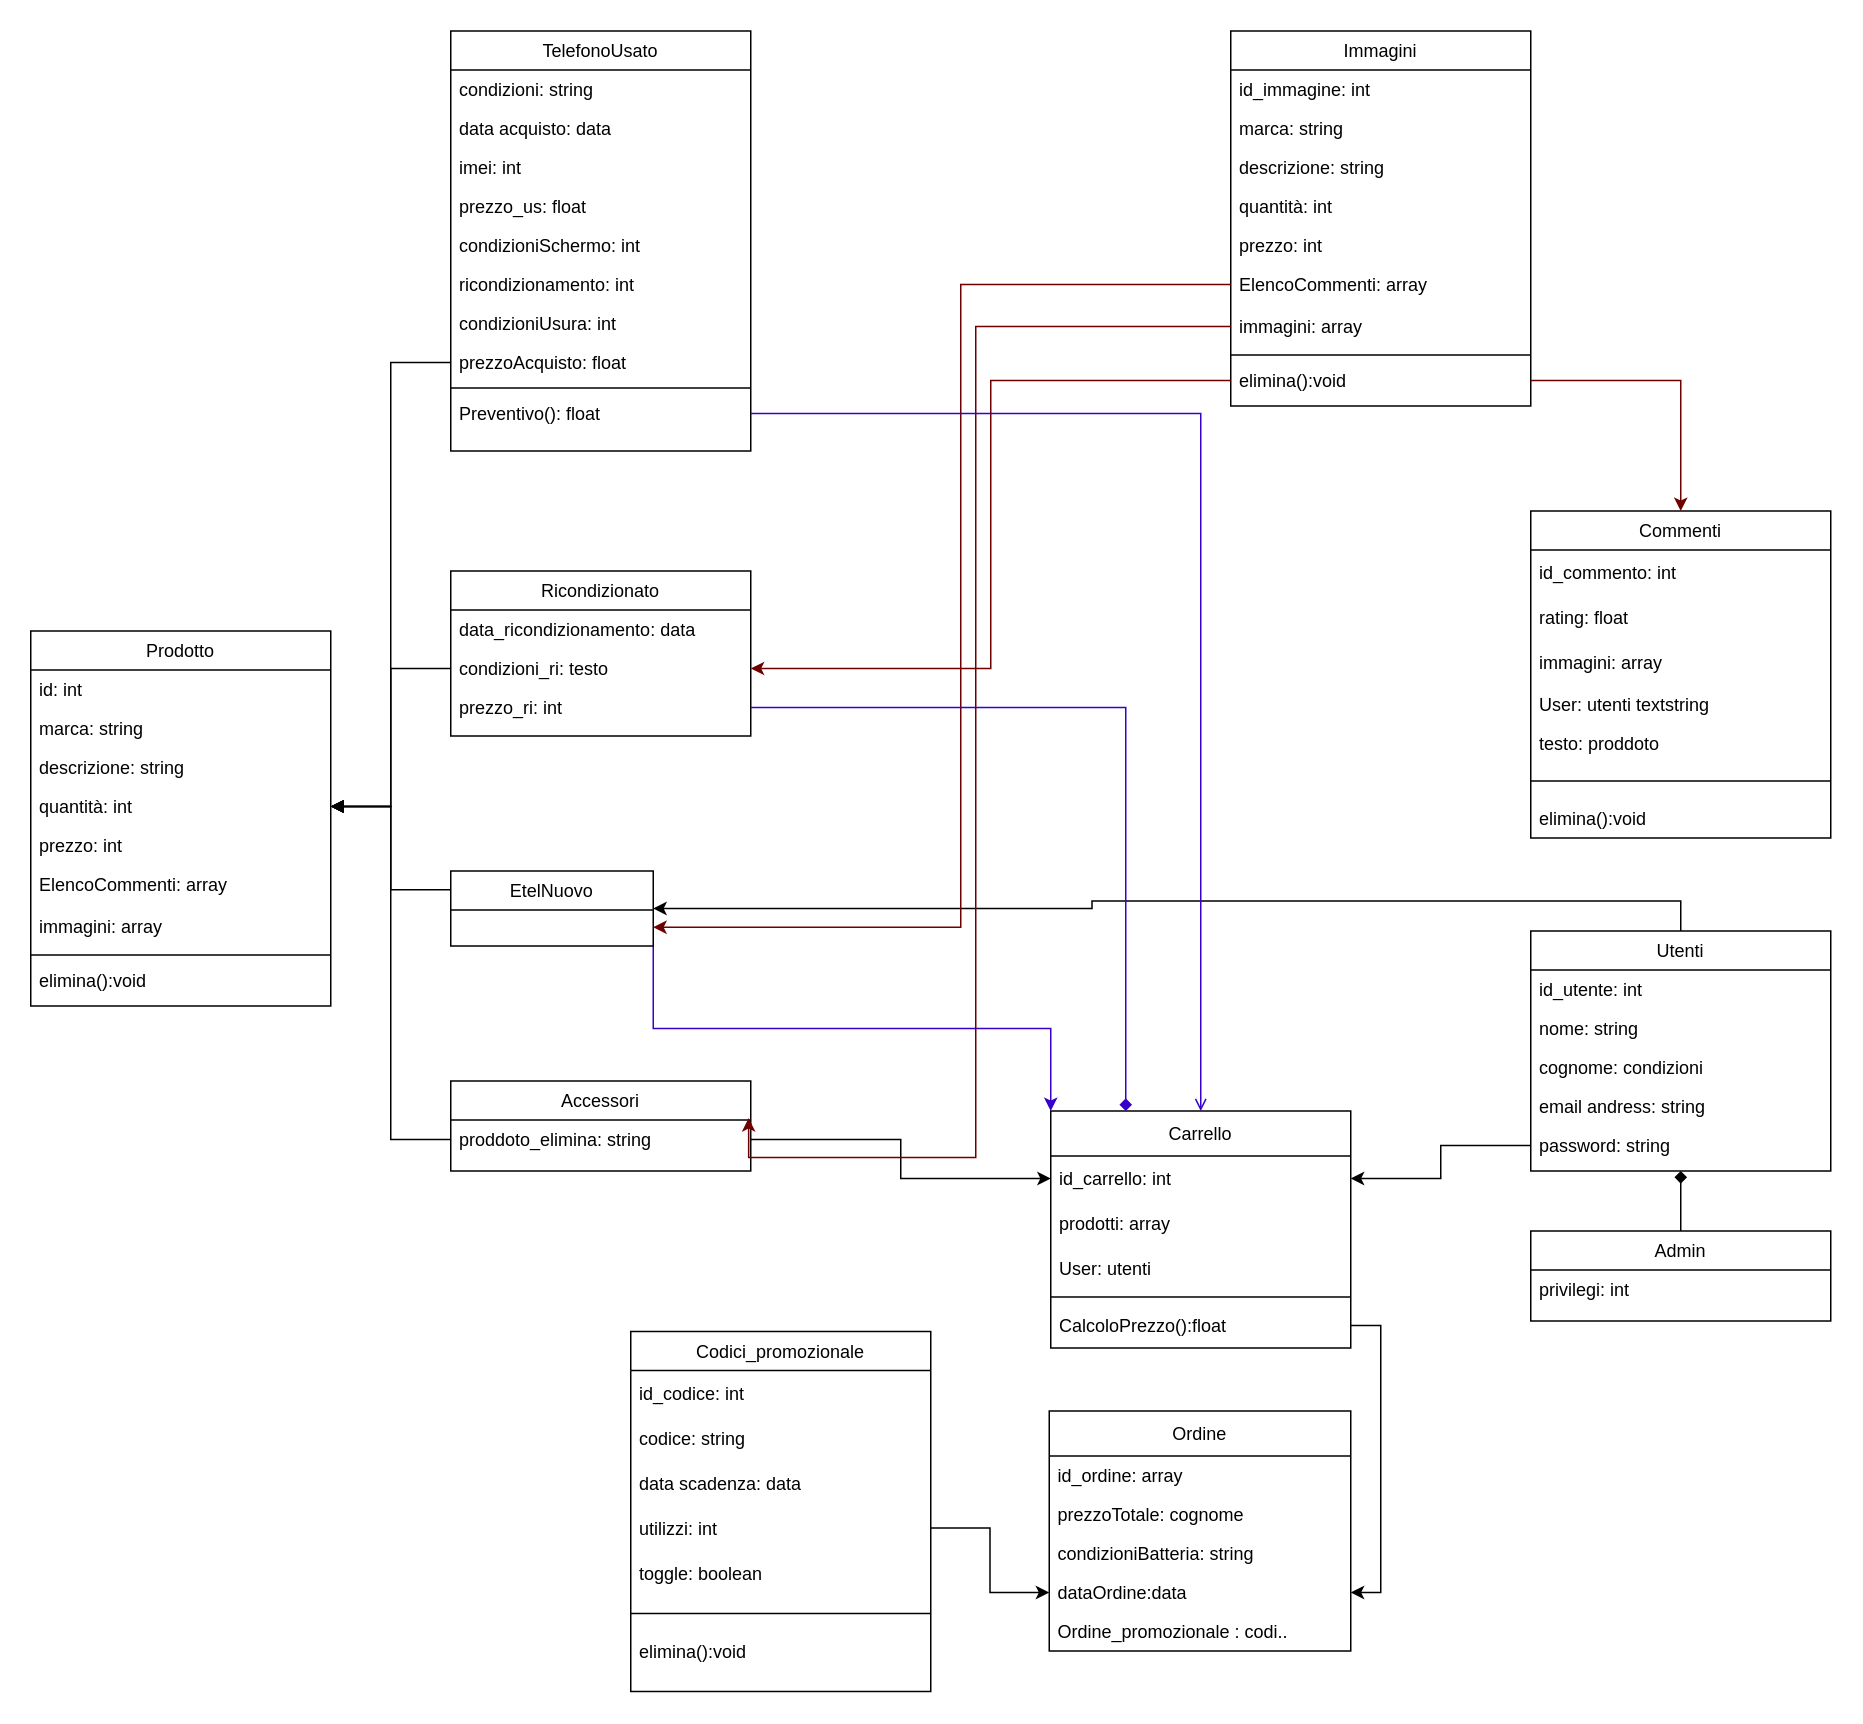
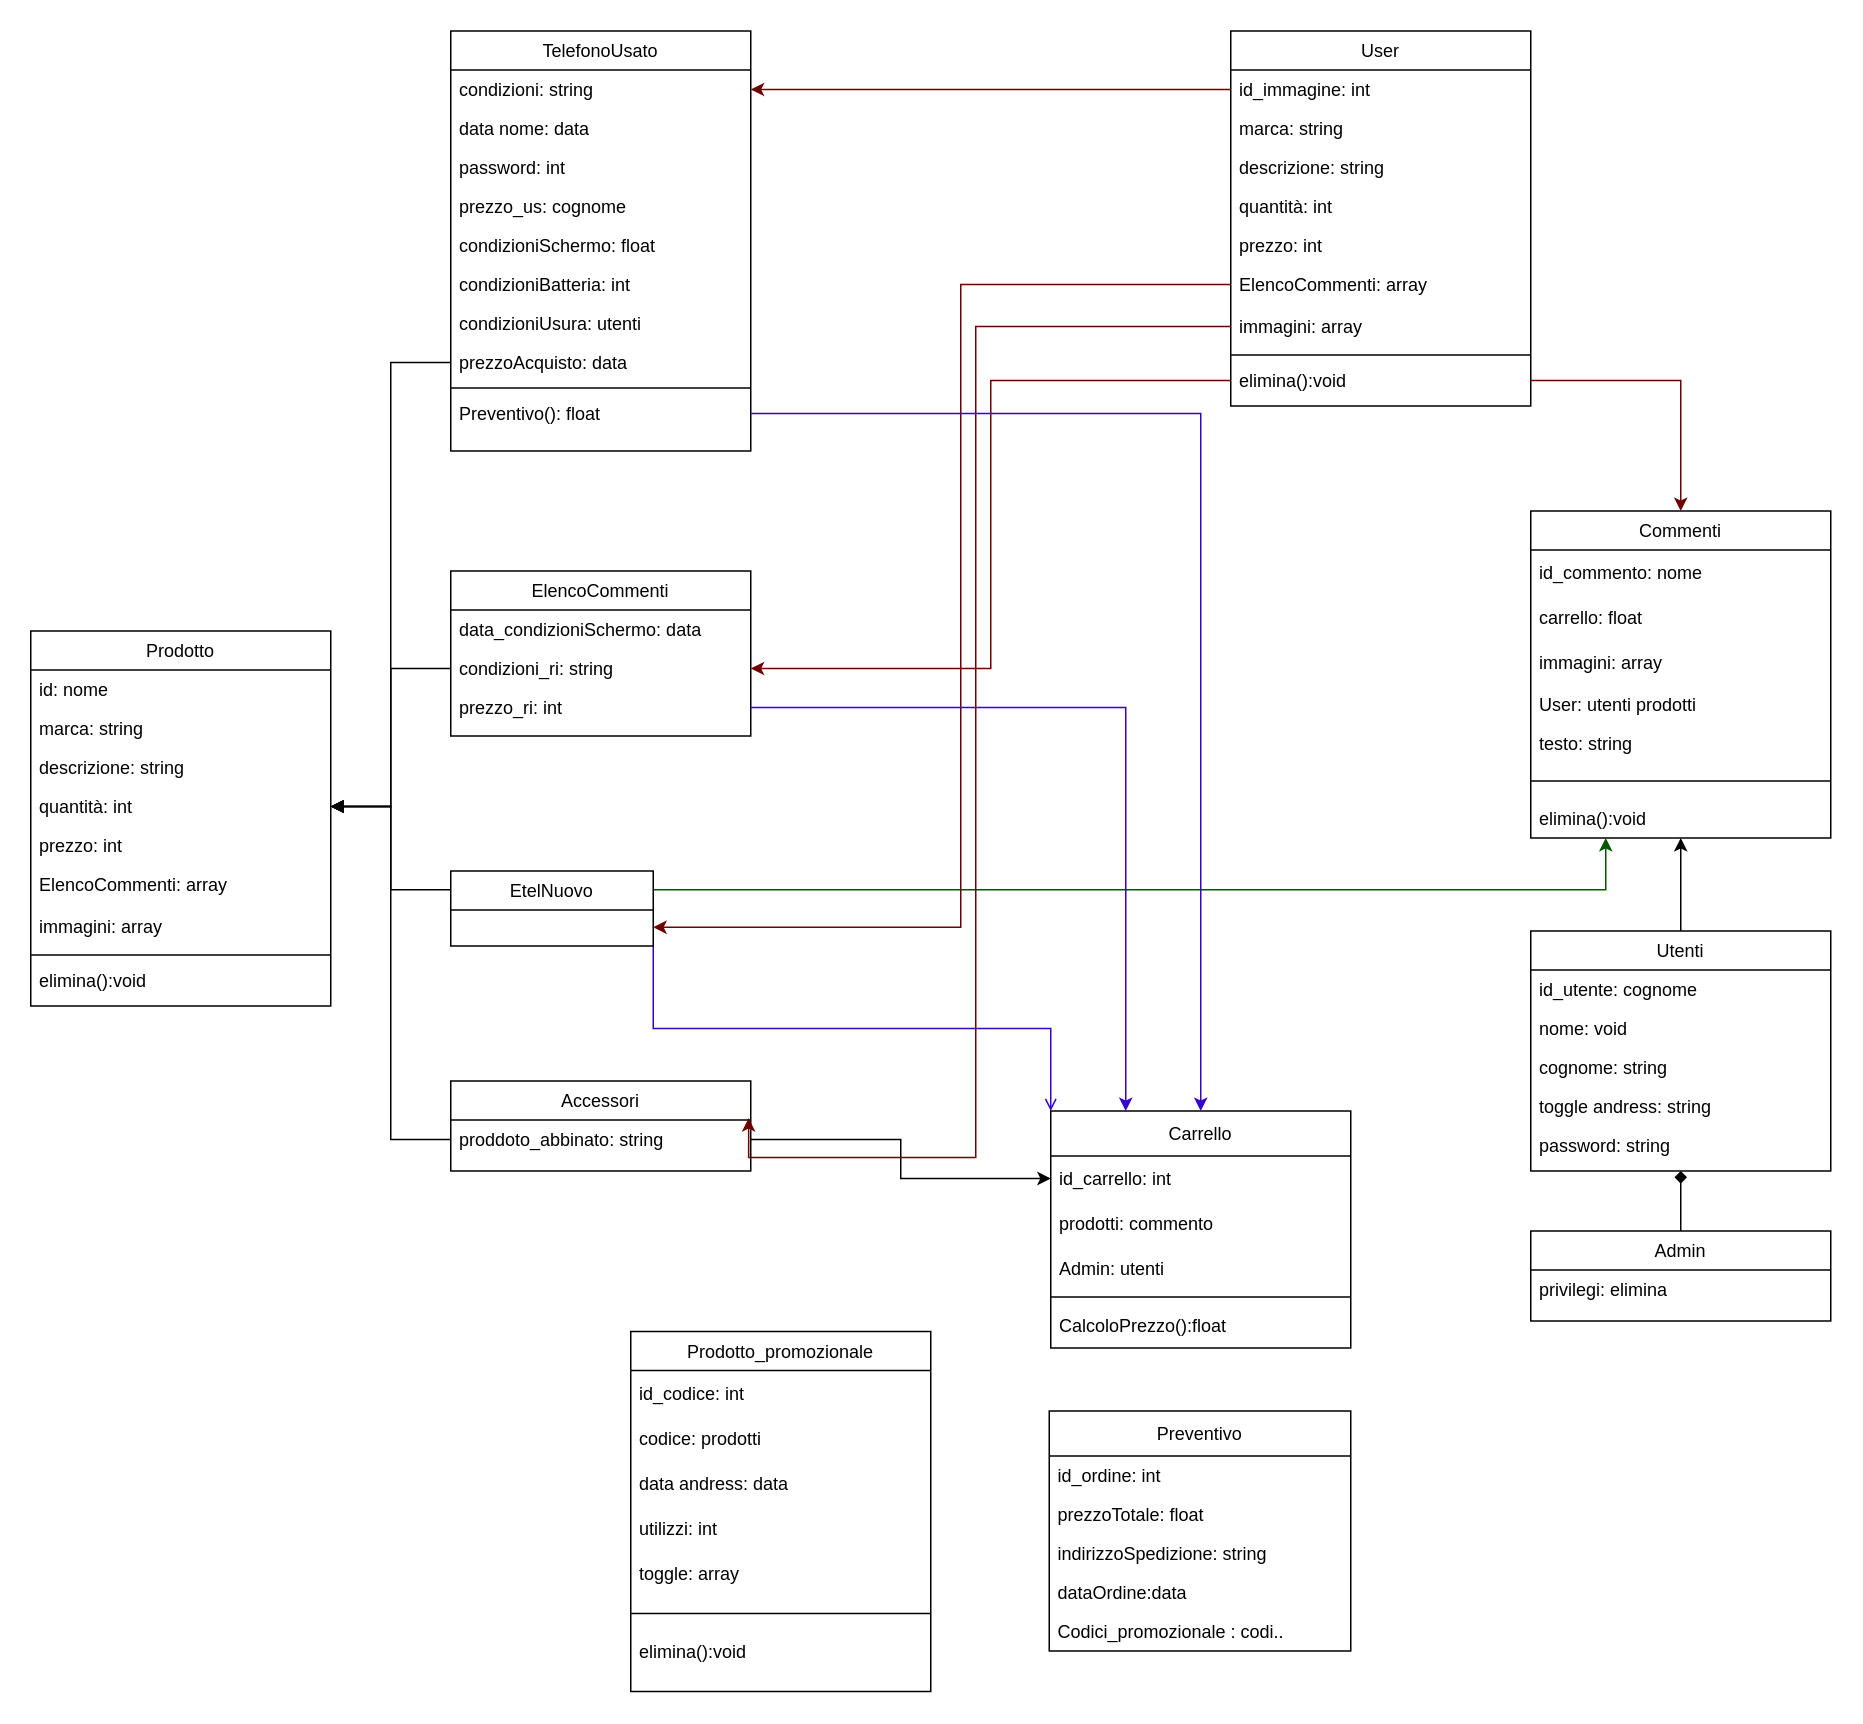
(1380, 51) -> (1380, 51)
none -> (995, 89)
(545, 129) -> (528, 129)
(493, 168) -> (518, 168)
(533, 207) -> (545, 207)
(556, 246) -> (566, 246)
(556, 285) -> (559, 285)
(546, 324) -> (561, 324)
(555, 363) -> (553, 363)
(1610, 573) -> (1618, 573)
(600, 591) -> (600, 591)
(1595, 618) -> (1603, 618)
(588, 630) -> (588, 630)
(546, 669) -> (548, 669)
(65, 690) -> (72, 690)
(1643, 705) -> (1633, 705)
(1610, 744) -> (1598, 744)
none -> (1151, 890)
(1169, 901) -> (1681, 875)
(1600, 990) -> (1623, 990)
(1592, 1029) -> (1582, 1029)
(1623, 1068) -> (1608, 1068)
(1126, 1098) -> (1126, 1099)
(1051, 1099) -> (1051, 1101)
(1201, 1101) -> (1201, 1099)
(1631, 1107) -> (1638, 1107)
(566, 1140) -> (576, 1140)
(1441, 1158) -> none
(1128, 1224) -> (1143, 1224)
(1112, 1269) -> (1115, 1269)
(1593, 1290) -> (1609, 1290)
(780, 1352) -> (780, 1352)
(1199, 1434) -> (1199, 1434)
(700, 1439) -> (710, 1439)
(1381, 1454) -> none
(1129, 1476) -> (1116, 1476)
(728, 1484) -> (723, 1484)
(1156, 1515) -> (1144, 1515)
(1172, 1554) -> (1175, 1554)
(990, 1555) -> none
(705, 1574) -> (698, 1574)
(1178, 1632) -> (1175, 1632)
